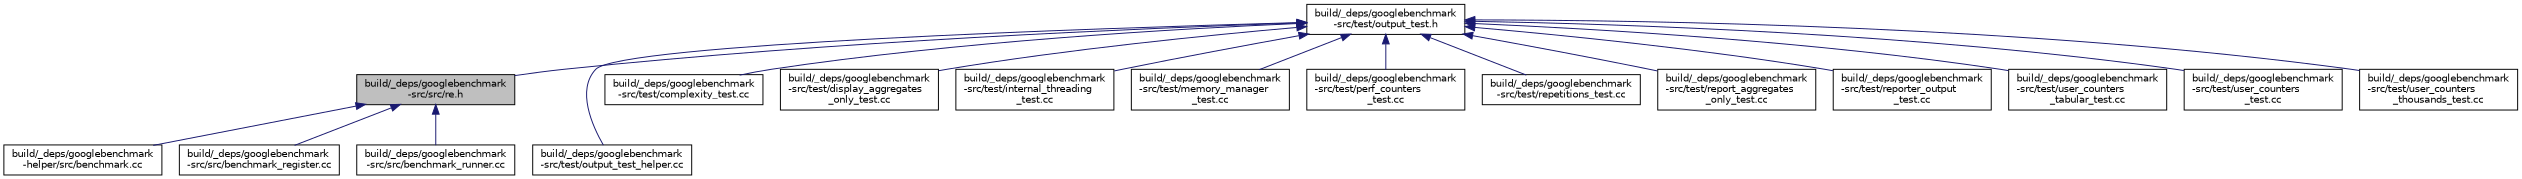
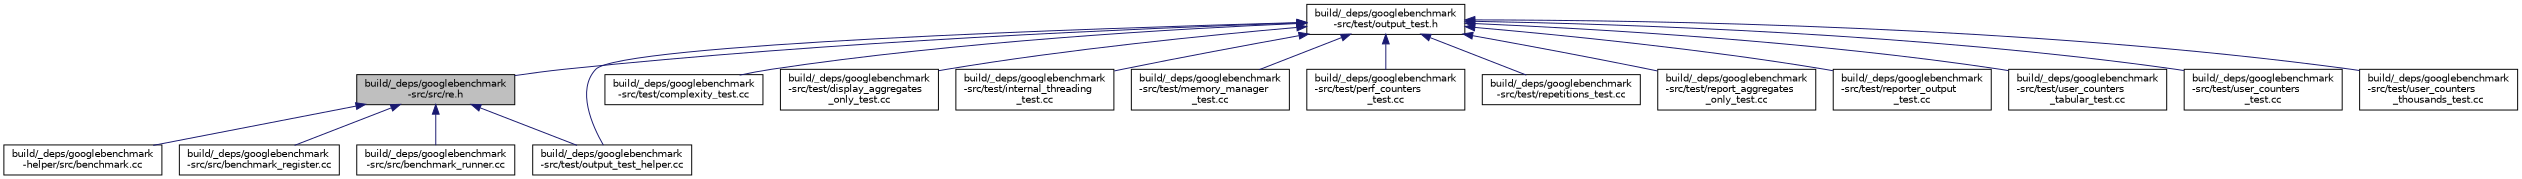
none -> (529, 127)
